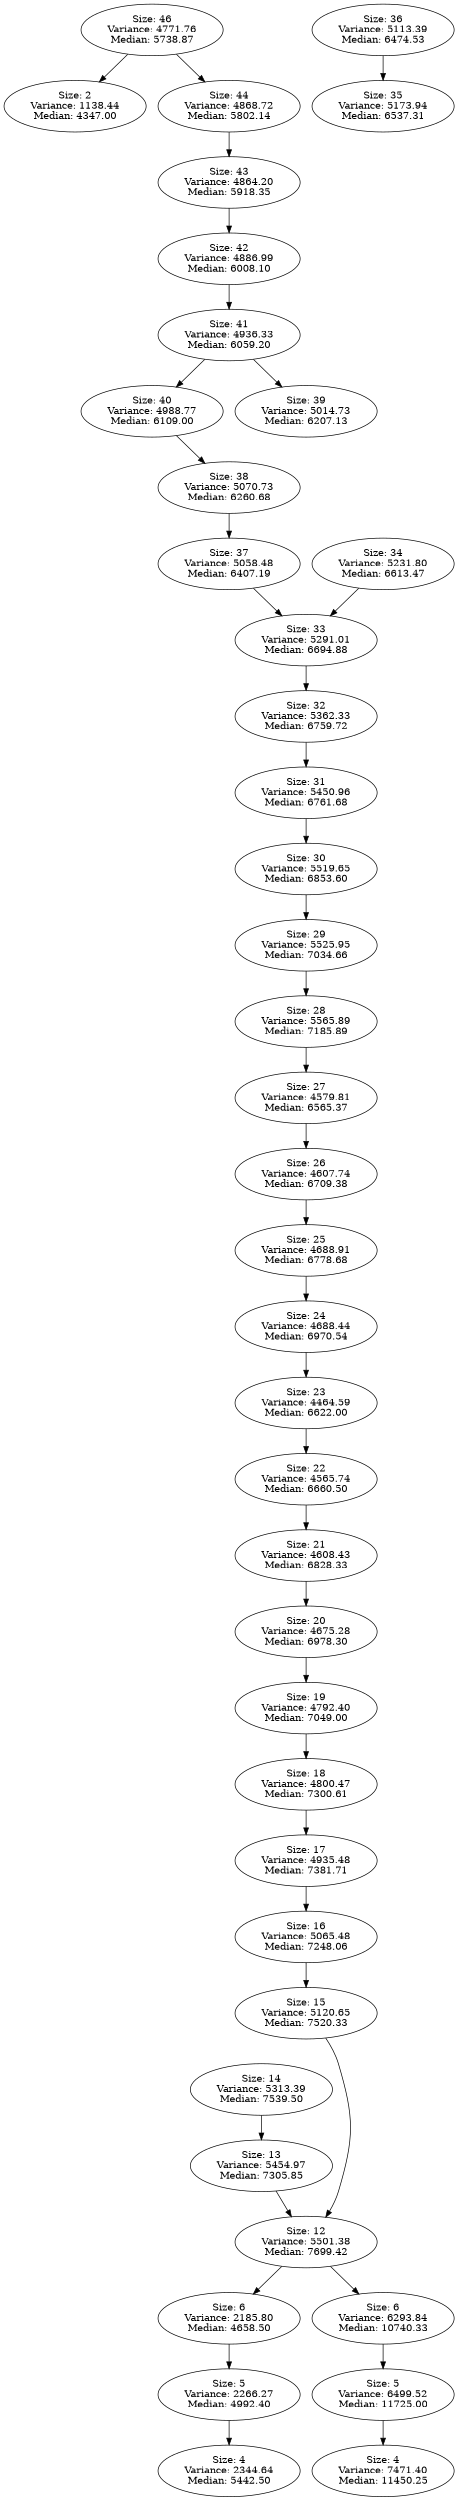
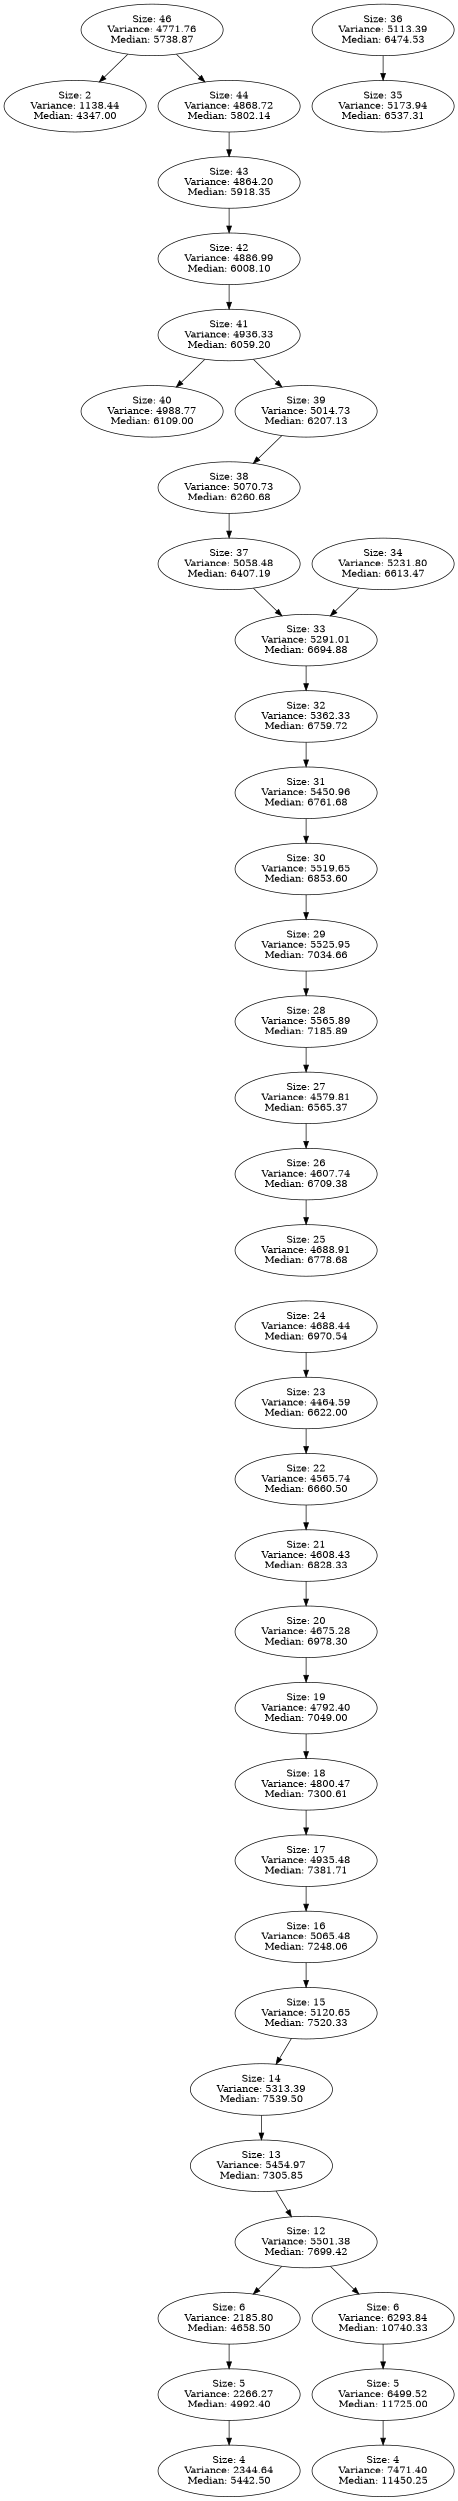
(188, 447) -> (270, 447)
(306, 1285) -> none
(350, 2124) -> (286, 2048)
